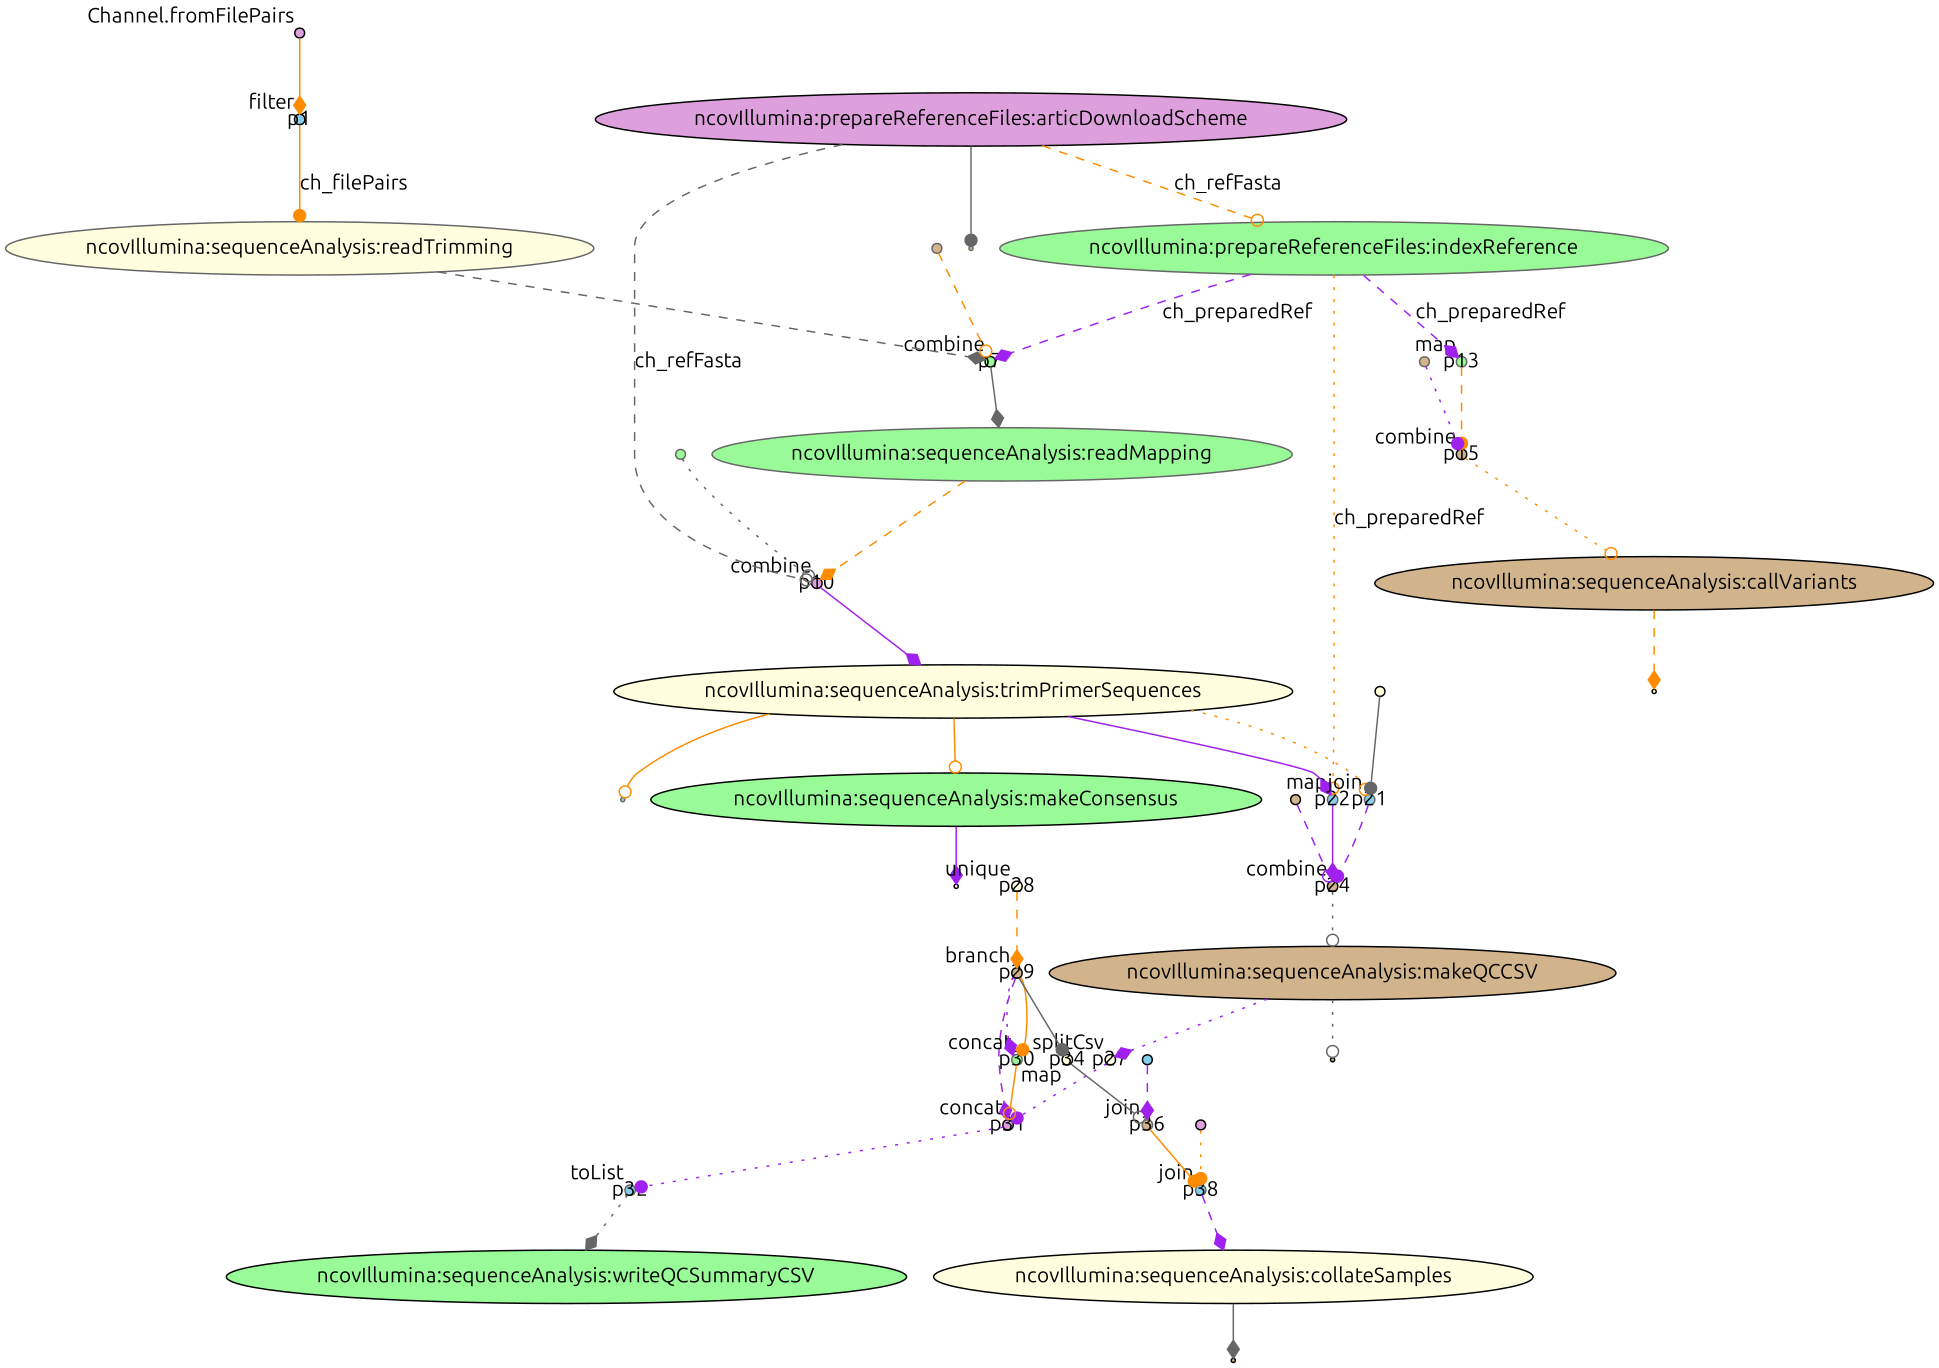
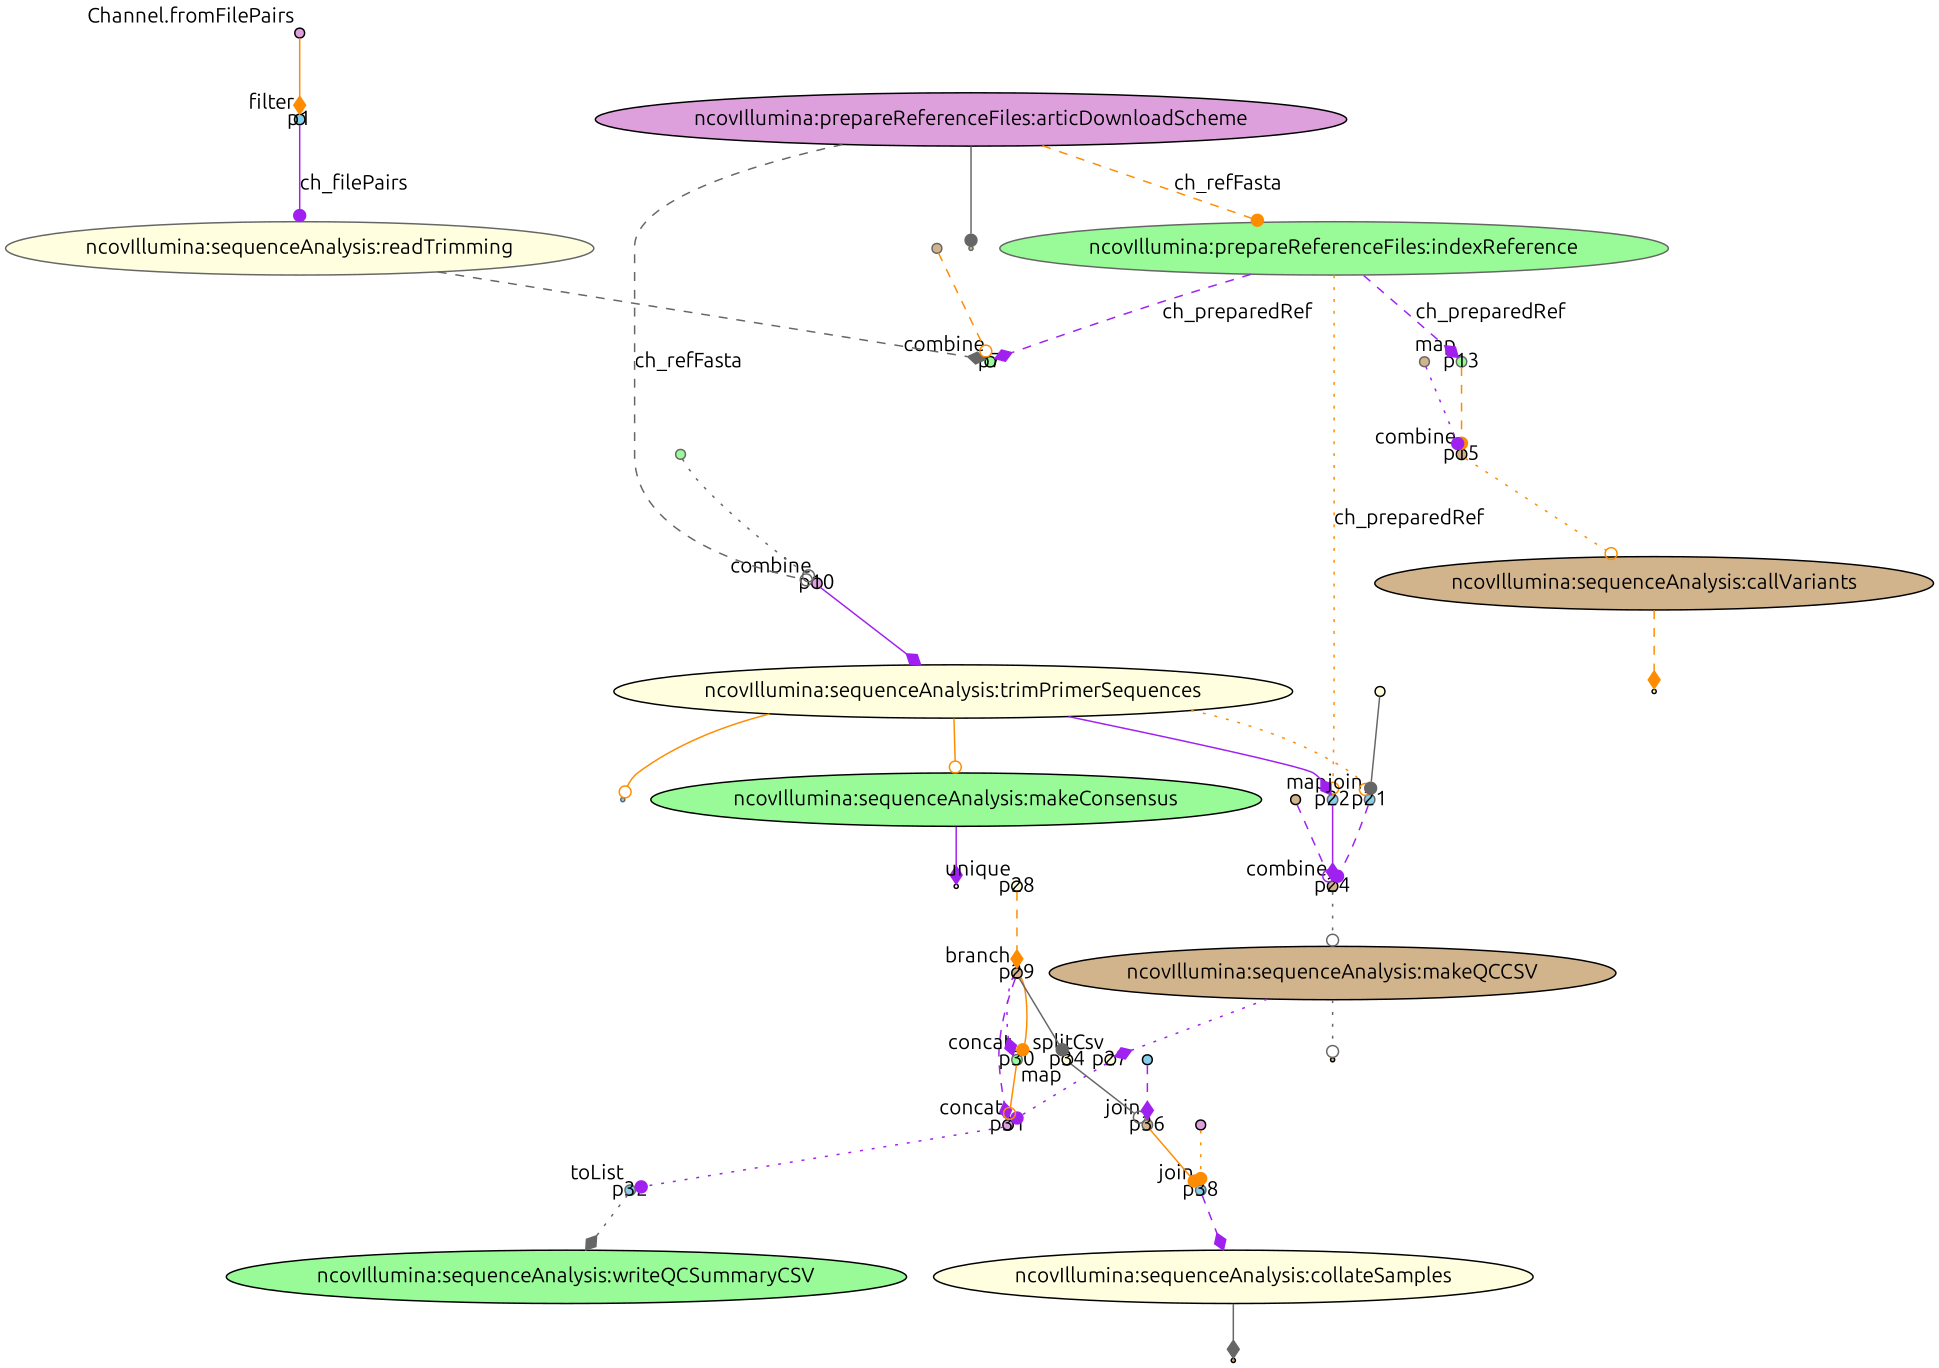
(300, 167) -> (300, 167)
(1147, 182) -> (1147, 182)
(1002, 454) -> none
